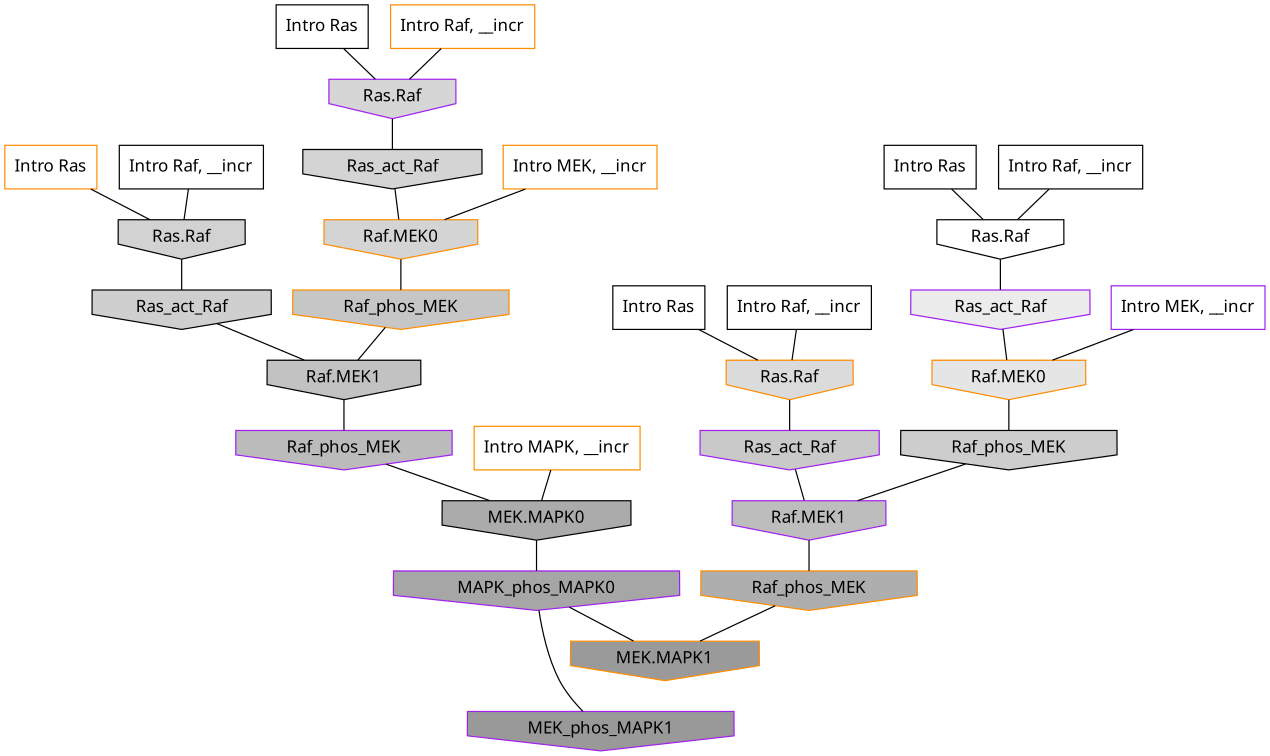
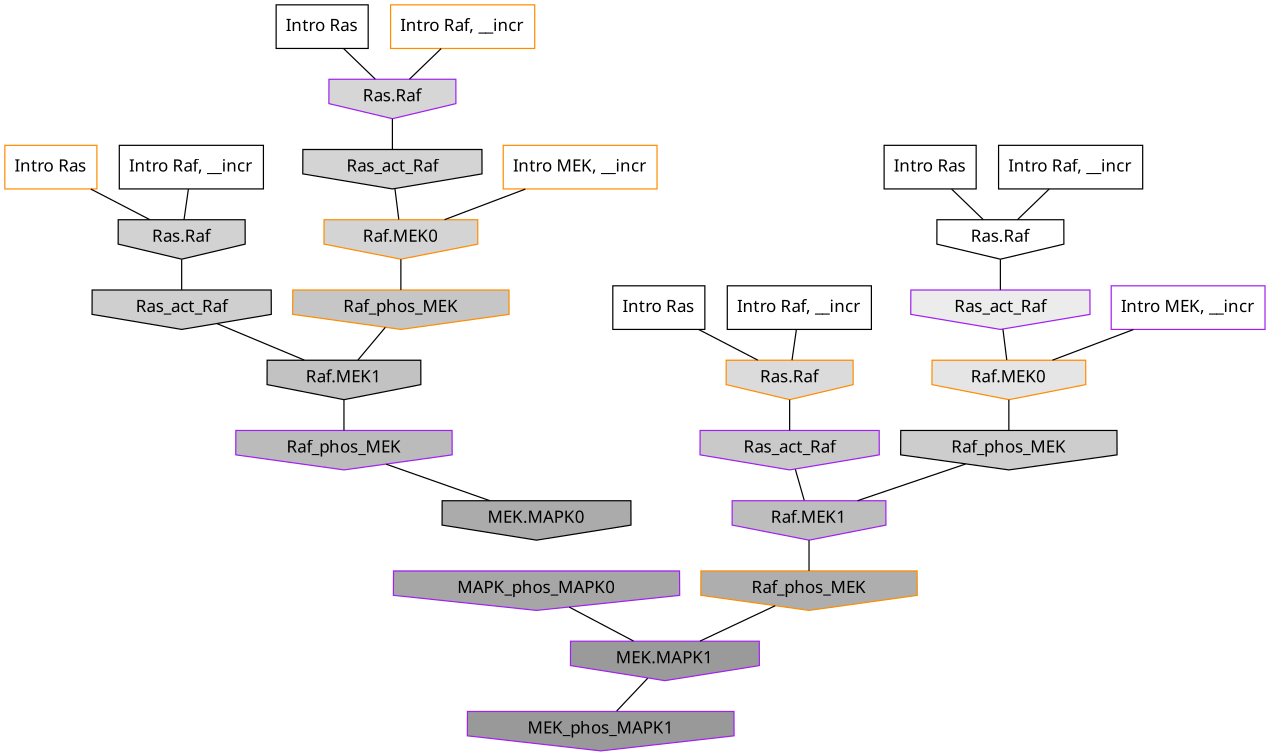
(557, 448) -> none
(537, 556) -> none
(665, 659) -> (665, 659)
(552, 665) -> (632, 695)
